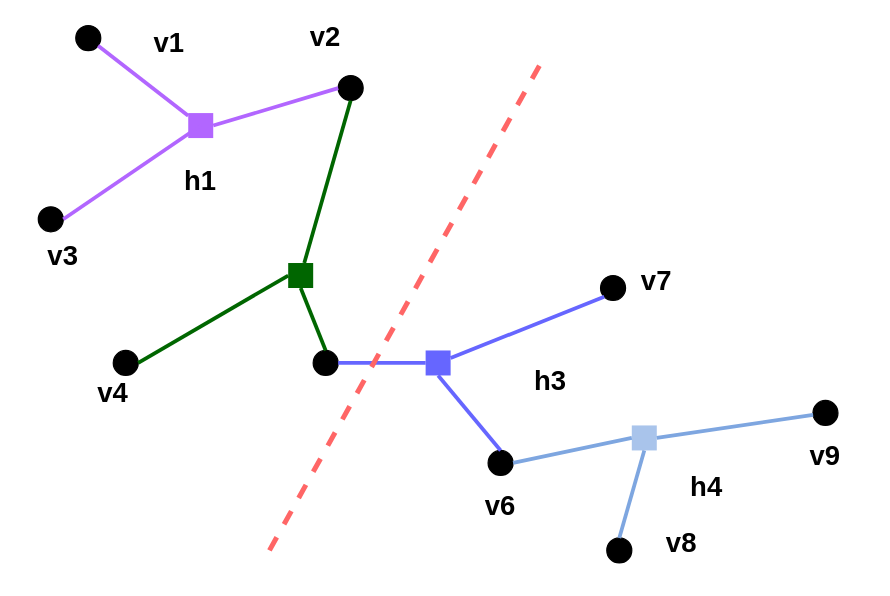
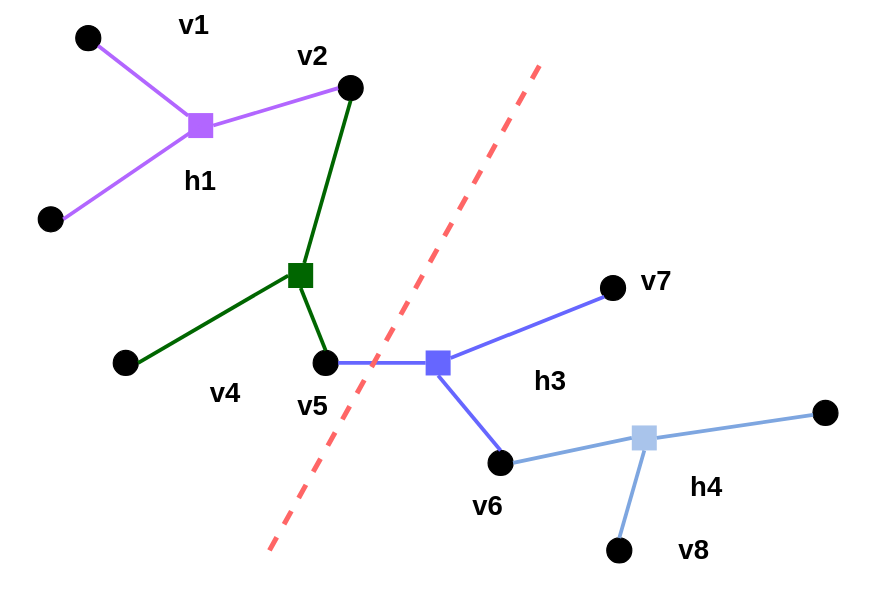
(326, 38) -> (313, 57)
(169, 44) -> (194, 26)
(63, 257) -> none
(113, 394) -> (226, 394)
none -> (313, 407)
(826, 457) -> none
(501, 507) -> (488, 507)
(682, 544) -> (694, 551)
